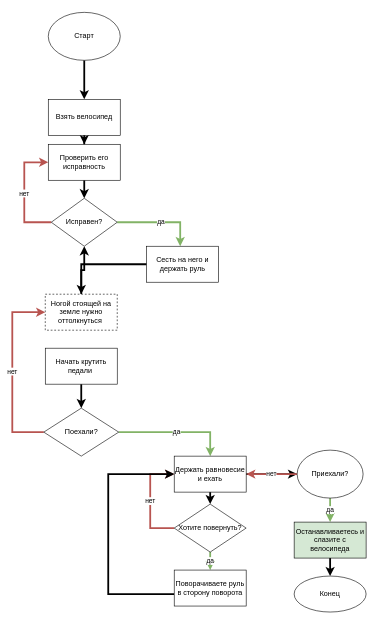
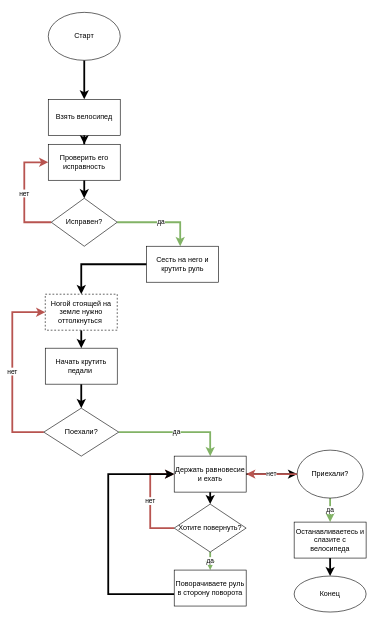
(84, 262) -> (81, 341)
(183, 264) -> (183, 264)
(330, 540) -> (330, 540)
